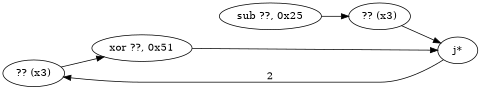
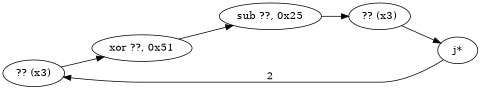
(311, 49) -> (202, 33)
